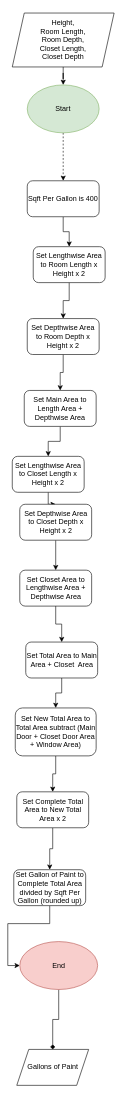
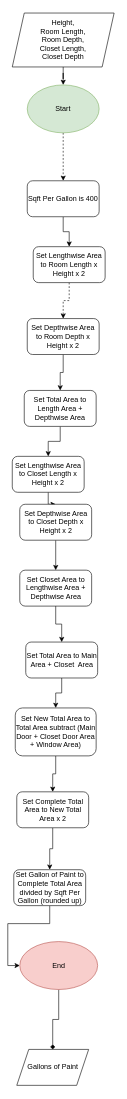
(68, 300) -> (68, 300)
(60, 408) -> (60, 408)
